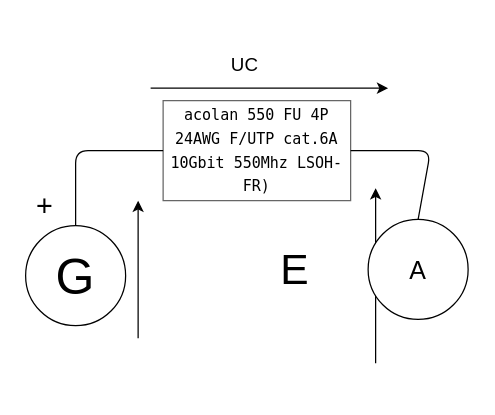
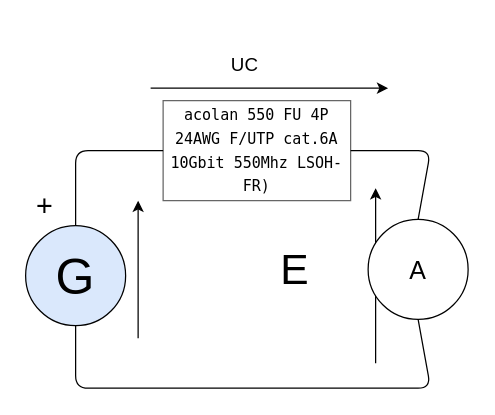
(76, 276) -> (76, 276)
none -> (256, 388)
